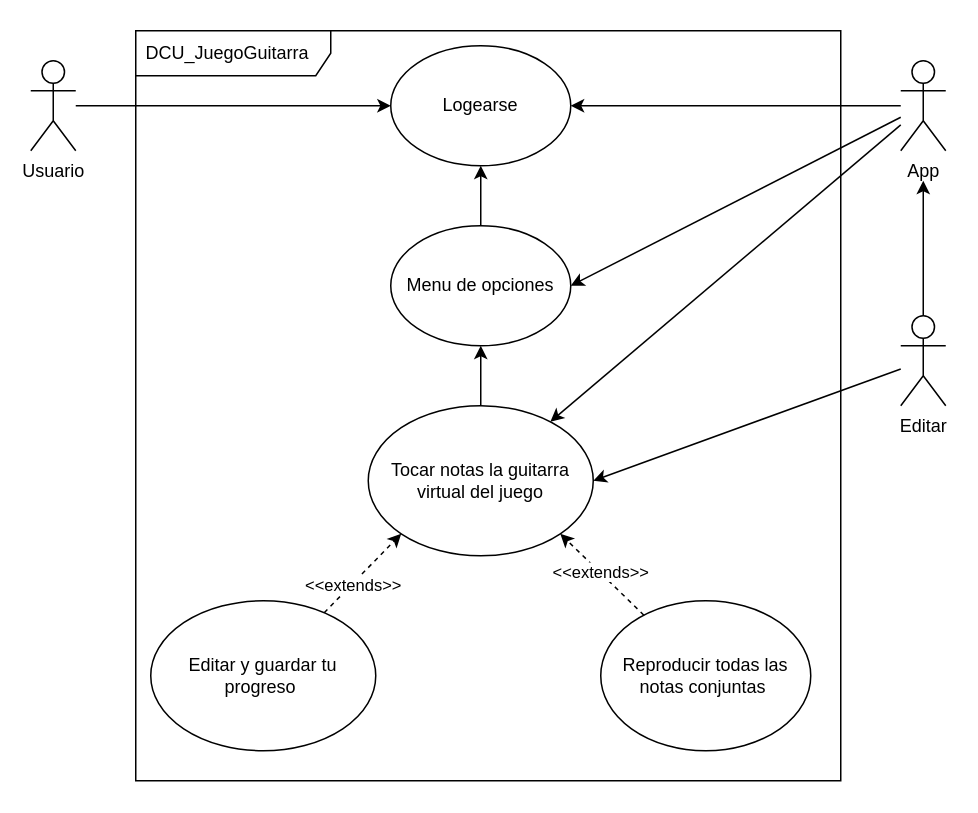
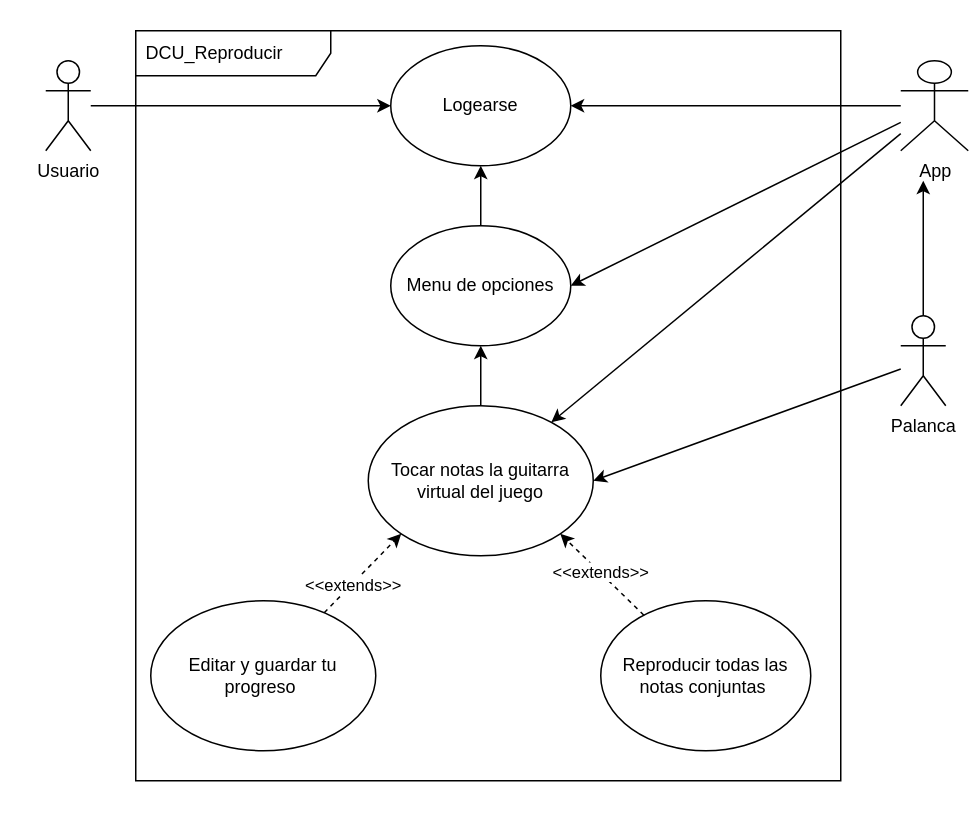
(230, 53) -> (214, 53)
(53, 106) -> (68, 106)
(923, 106) -> (935, 106)
(924, 427) -> (924, 427)
